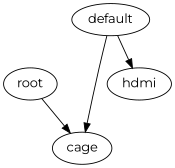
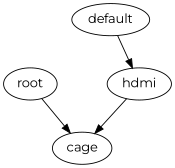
(97, 79) -> (114, 113)
